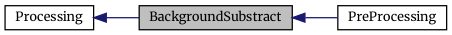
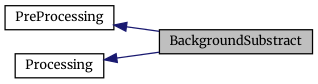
(321, 18) -> (143, 29)
